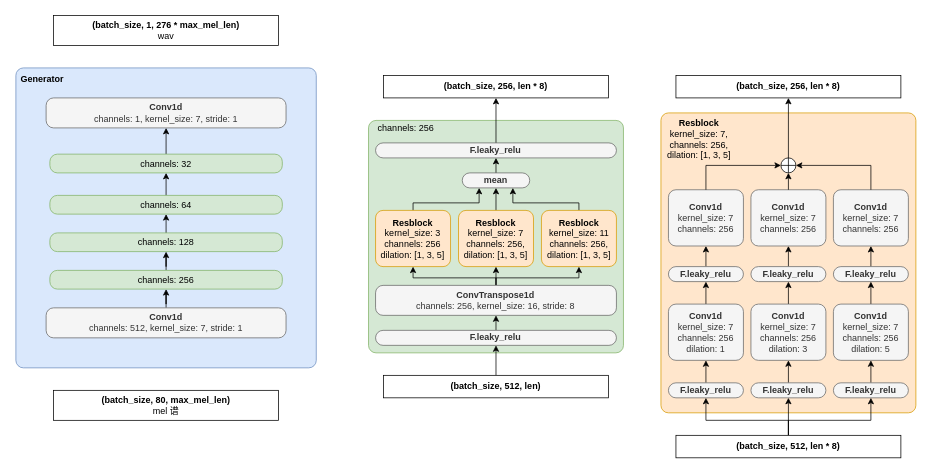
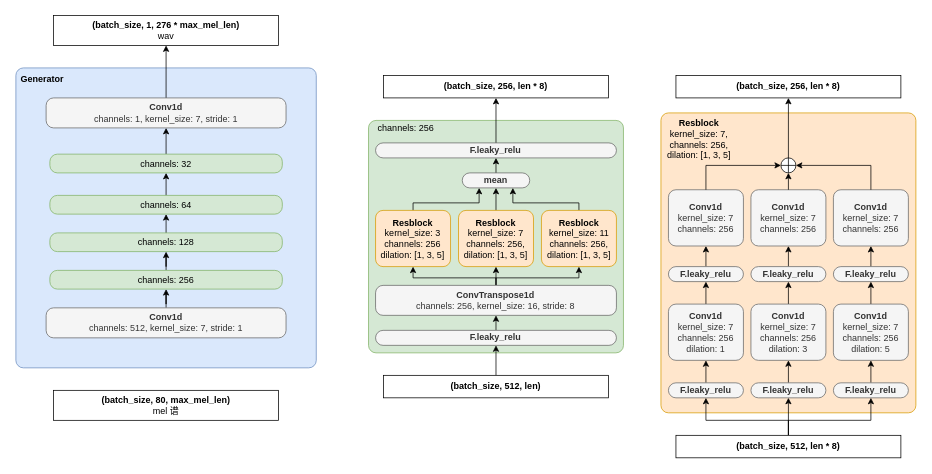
none -> (166, 52)
